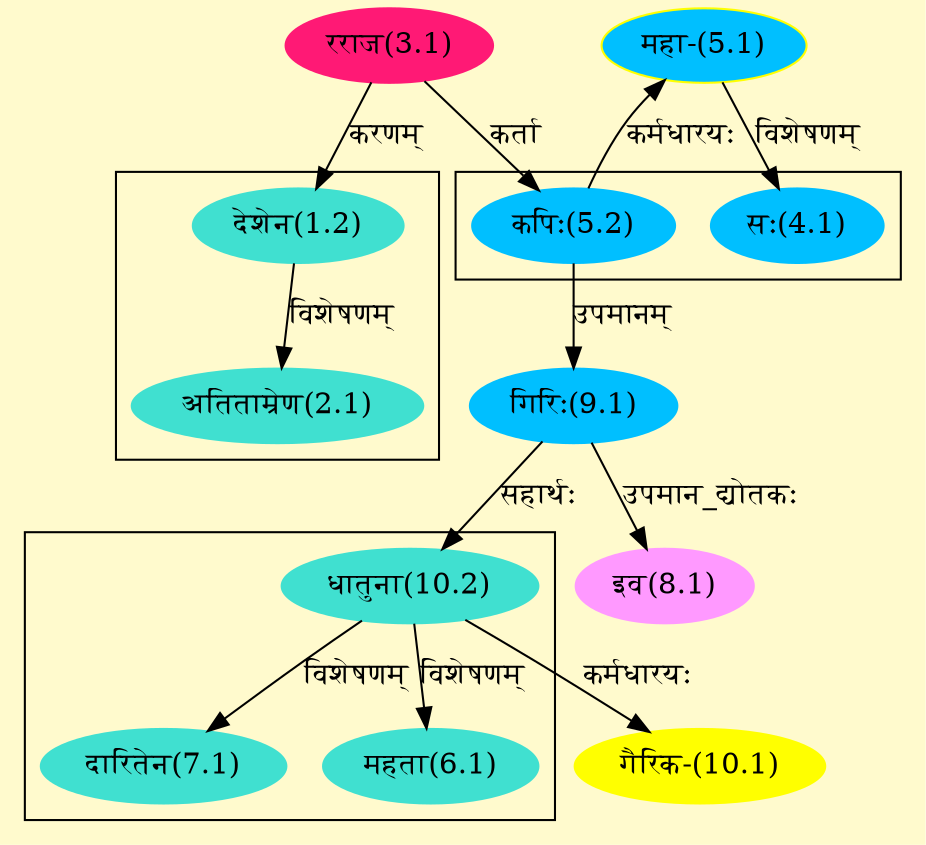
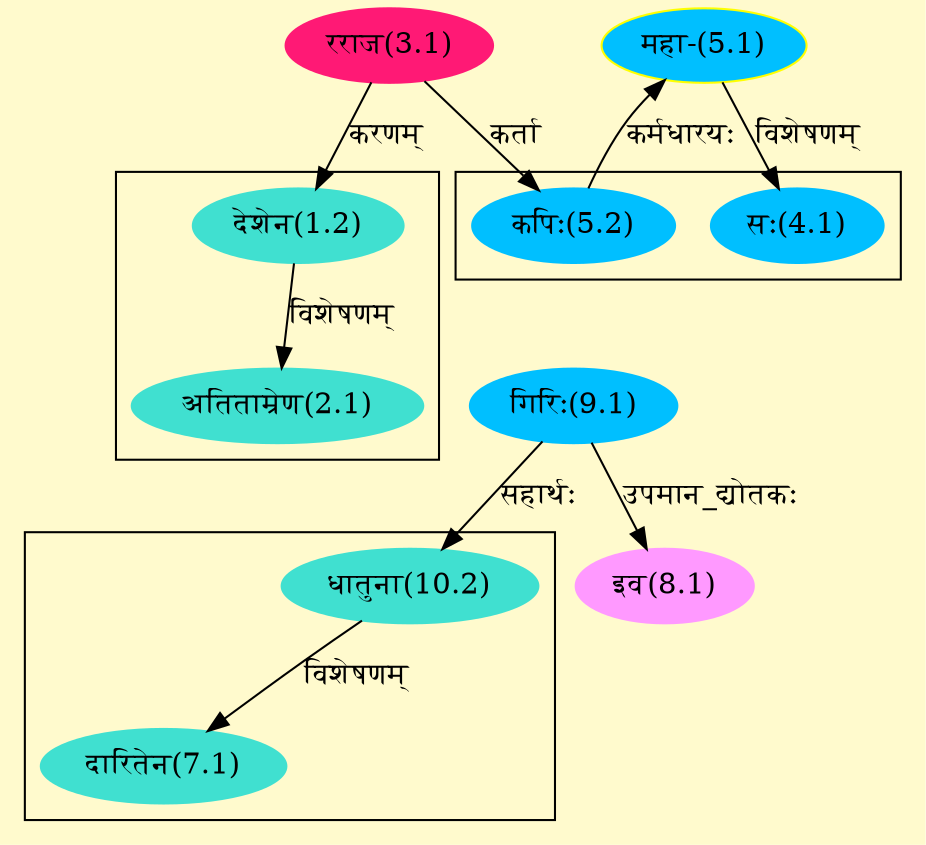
(574, 305) -> none
(431, 766) -> none
(700, 766) -> none
